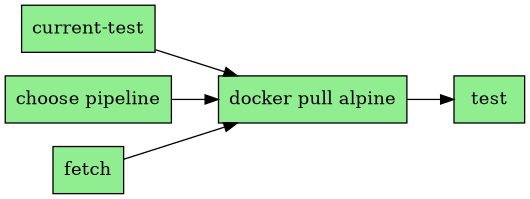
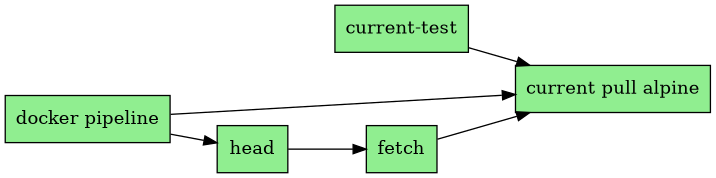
(88, 99) -> (88, 119)
(313, 99) -> (613, 89)
(489, 99) -> none
none -> (253, 149)
